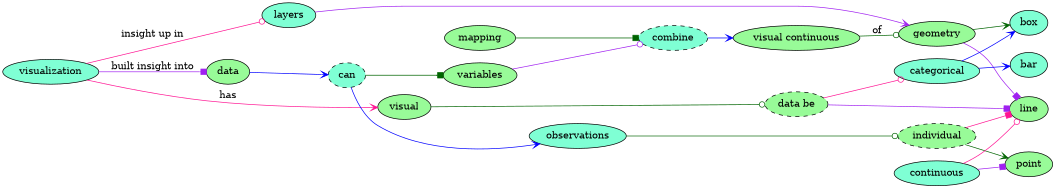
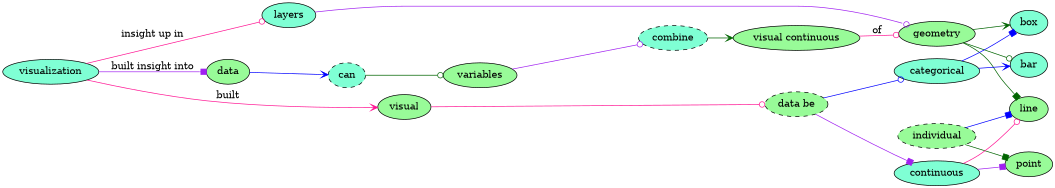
(609, 6) -> (609, 6)
(876, 36) -> (876, 36)
(480, 38) -> none
(717, 38) -> (717, 38)
(986, 49) -> (989, 47)
none -> (990, 52)
(991, 63) -> (991, 63)
(402, 75) -> (402, 75)
(861, 89) -> (861, 89)
(228, 96) -> (228, 96)
(595, 106) -> (595, 106)
(915, 107) -> (860, 138)
(985, 122) -> (985, 122)
(578, 136) -> none
(980, 149) -> (980, 149)
